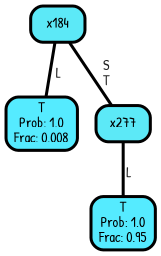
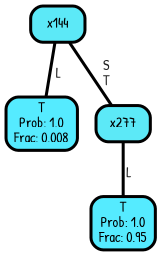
(58, 24) -> (58, 24)
